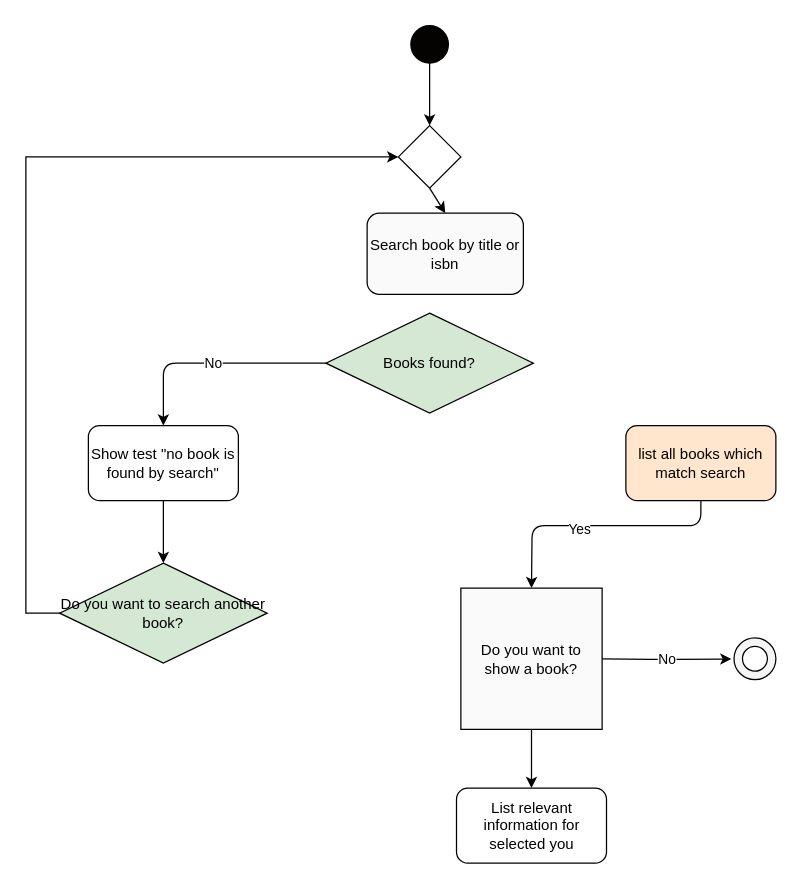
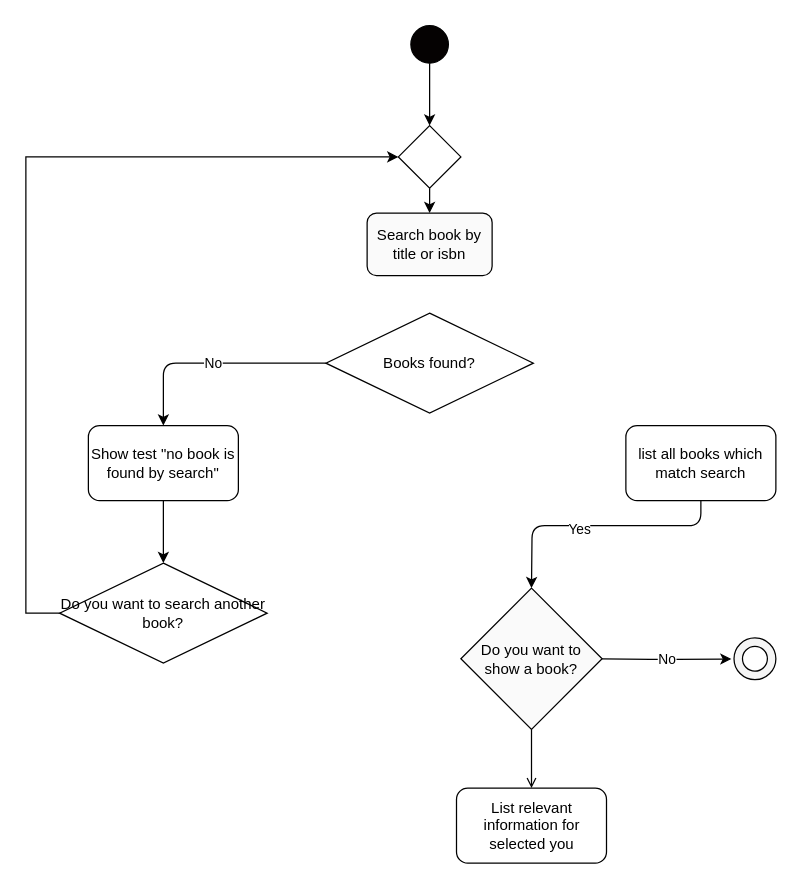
(445, 254) -> (429, 244)
(429, 363) -> (429, 363)
(701, 463) -> (701, 463)
(163, 613) -> (163, 613)
(531, 659) -> (531, 659)
(531, 778) -> (531, 780)
